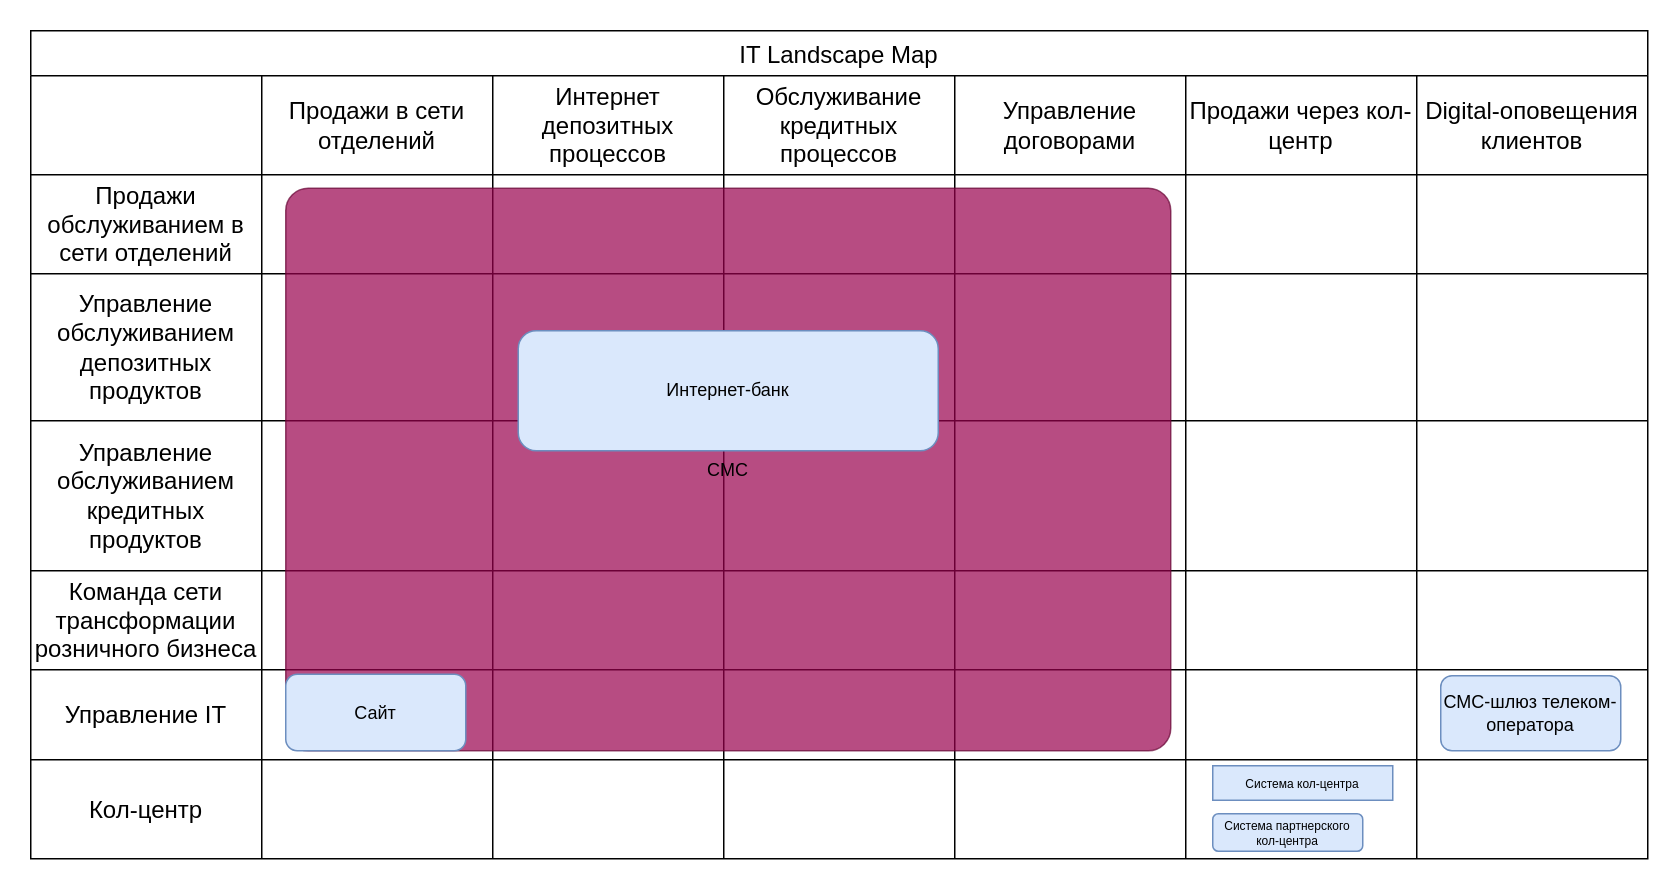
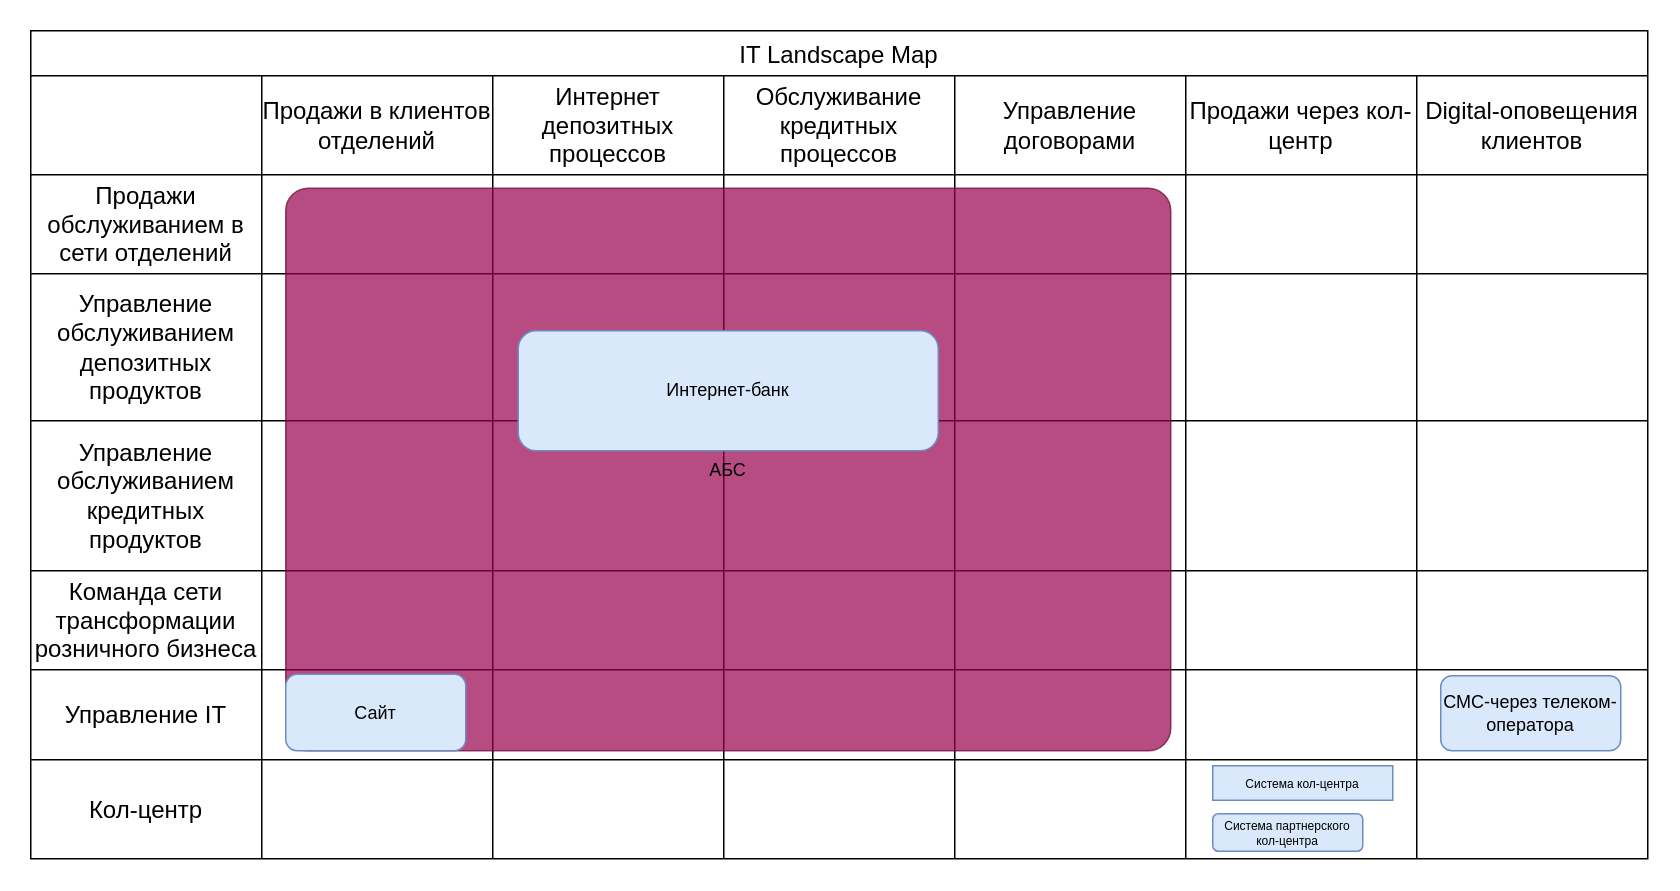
(377, 125) -> (377, 125)
(728, 470) -> (728, 470)
(1531, 713) -> (1531, 713)
